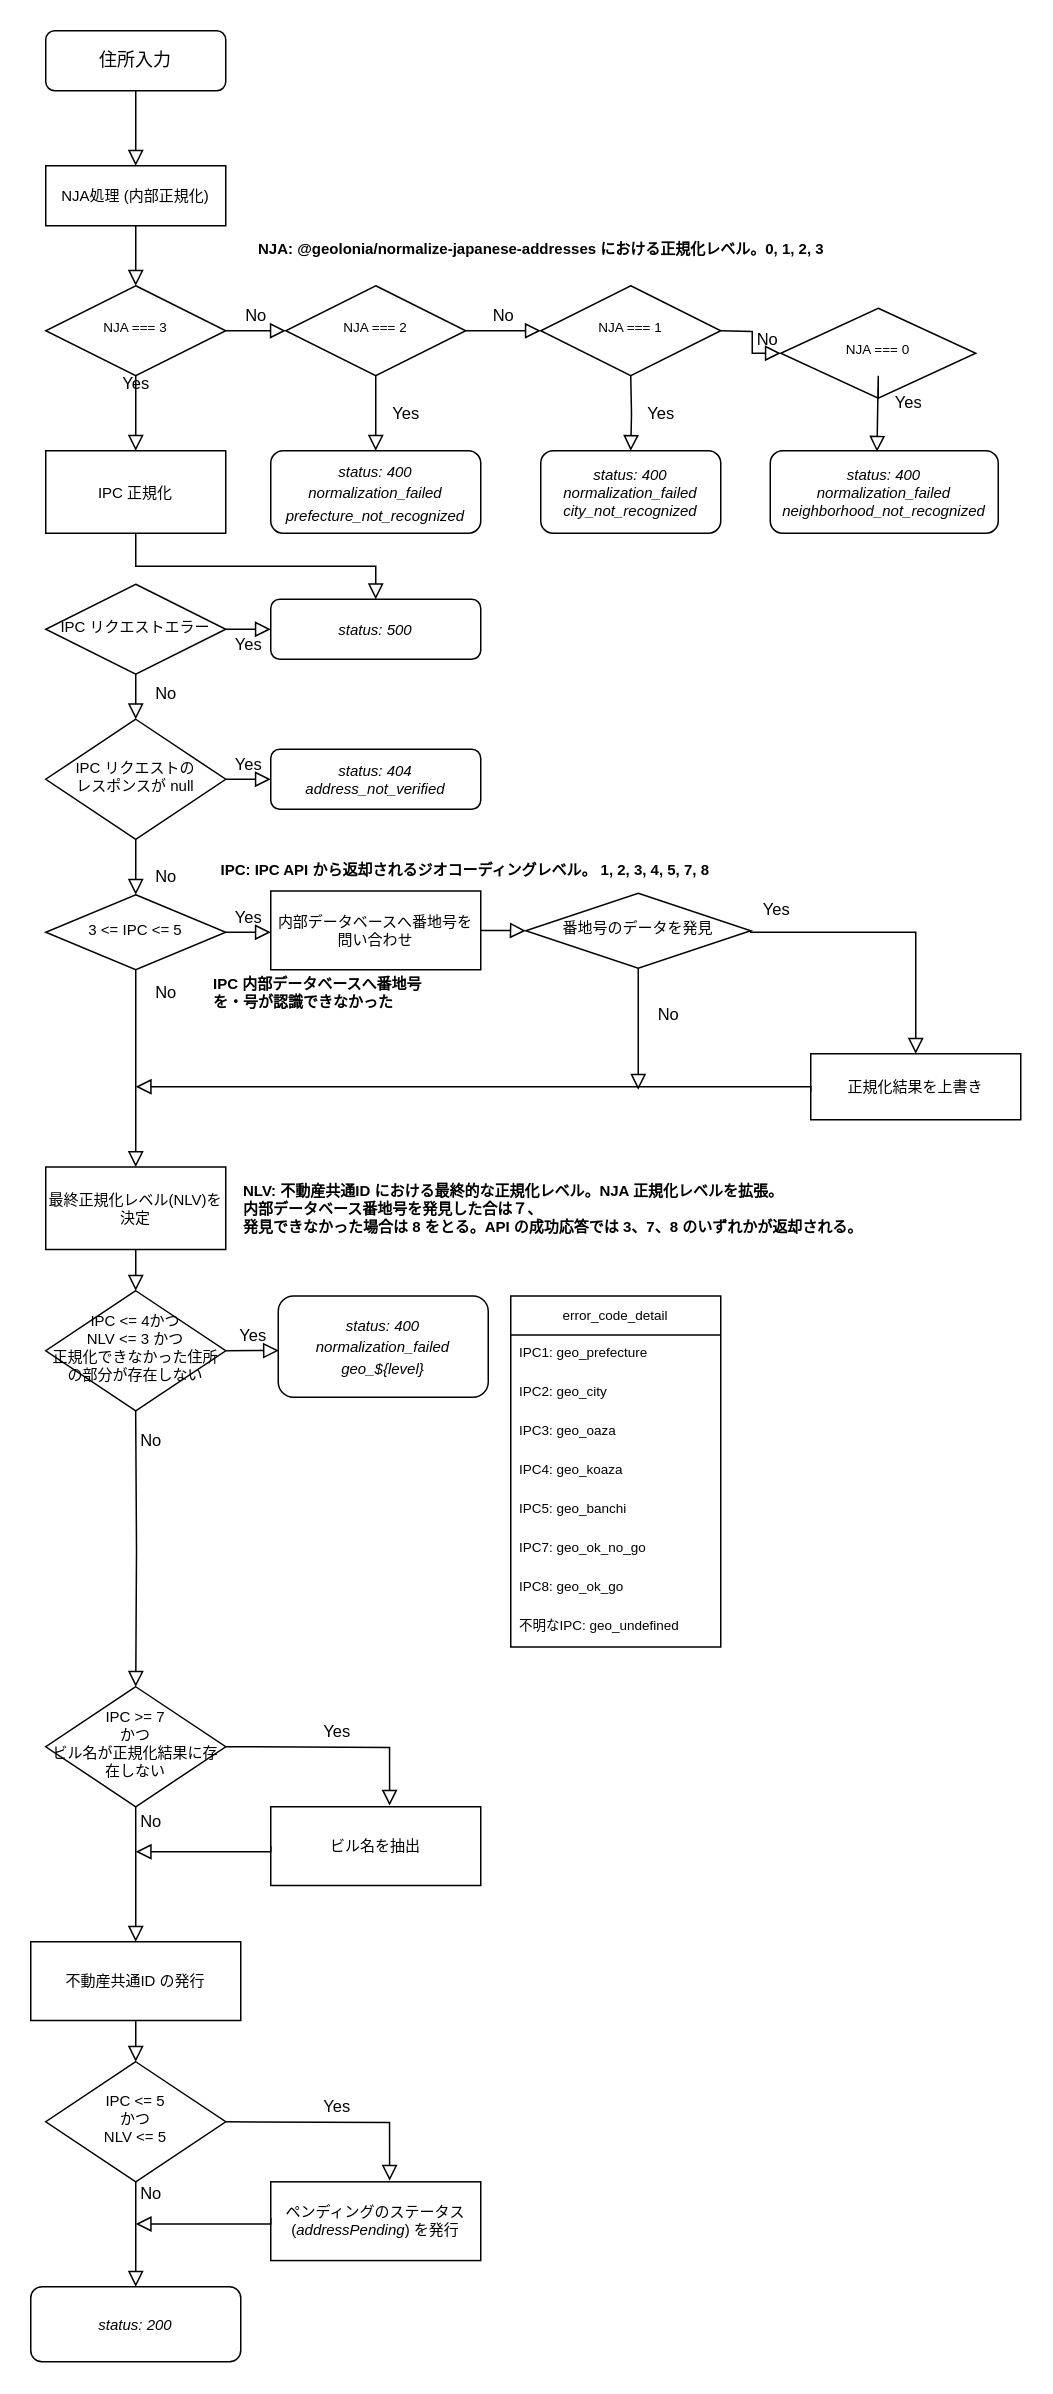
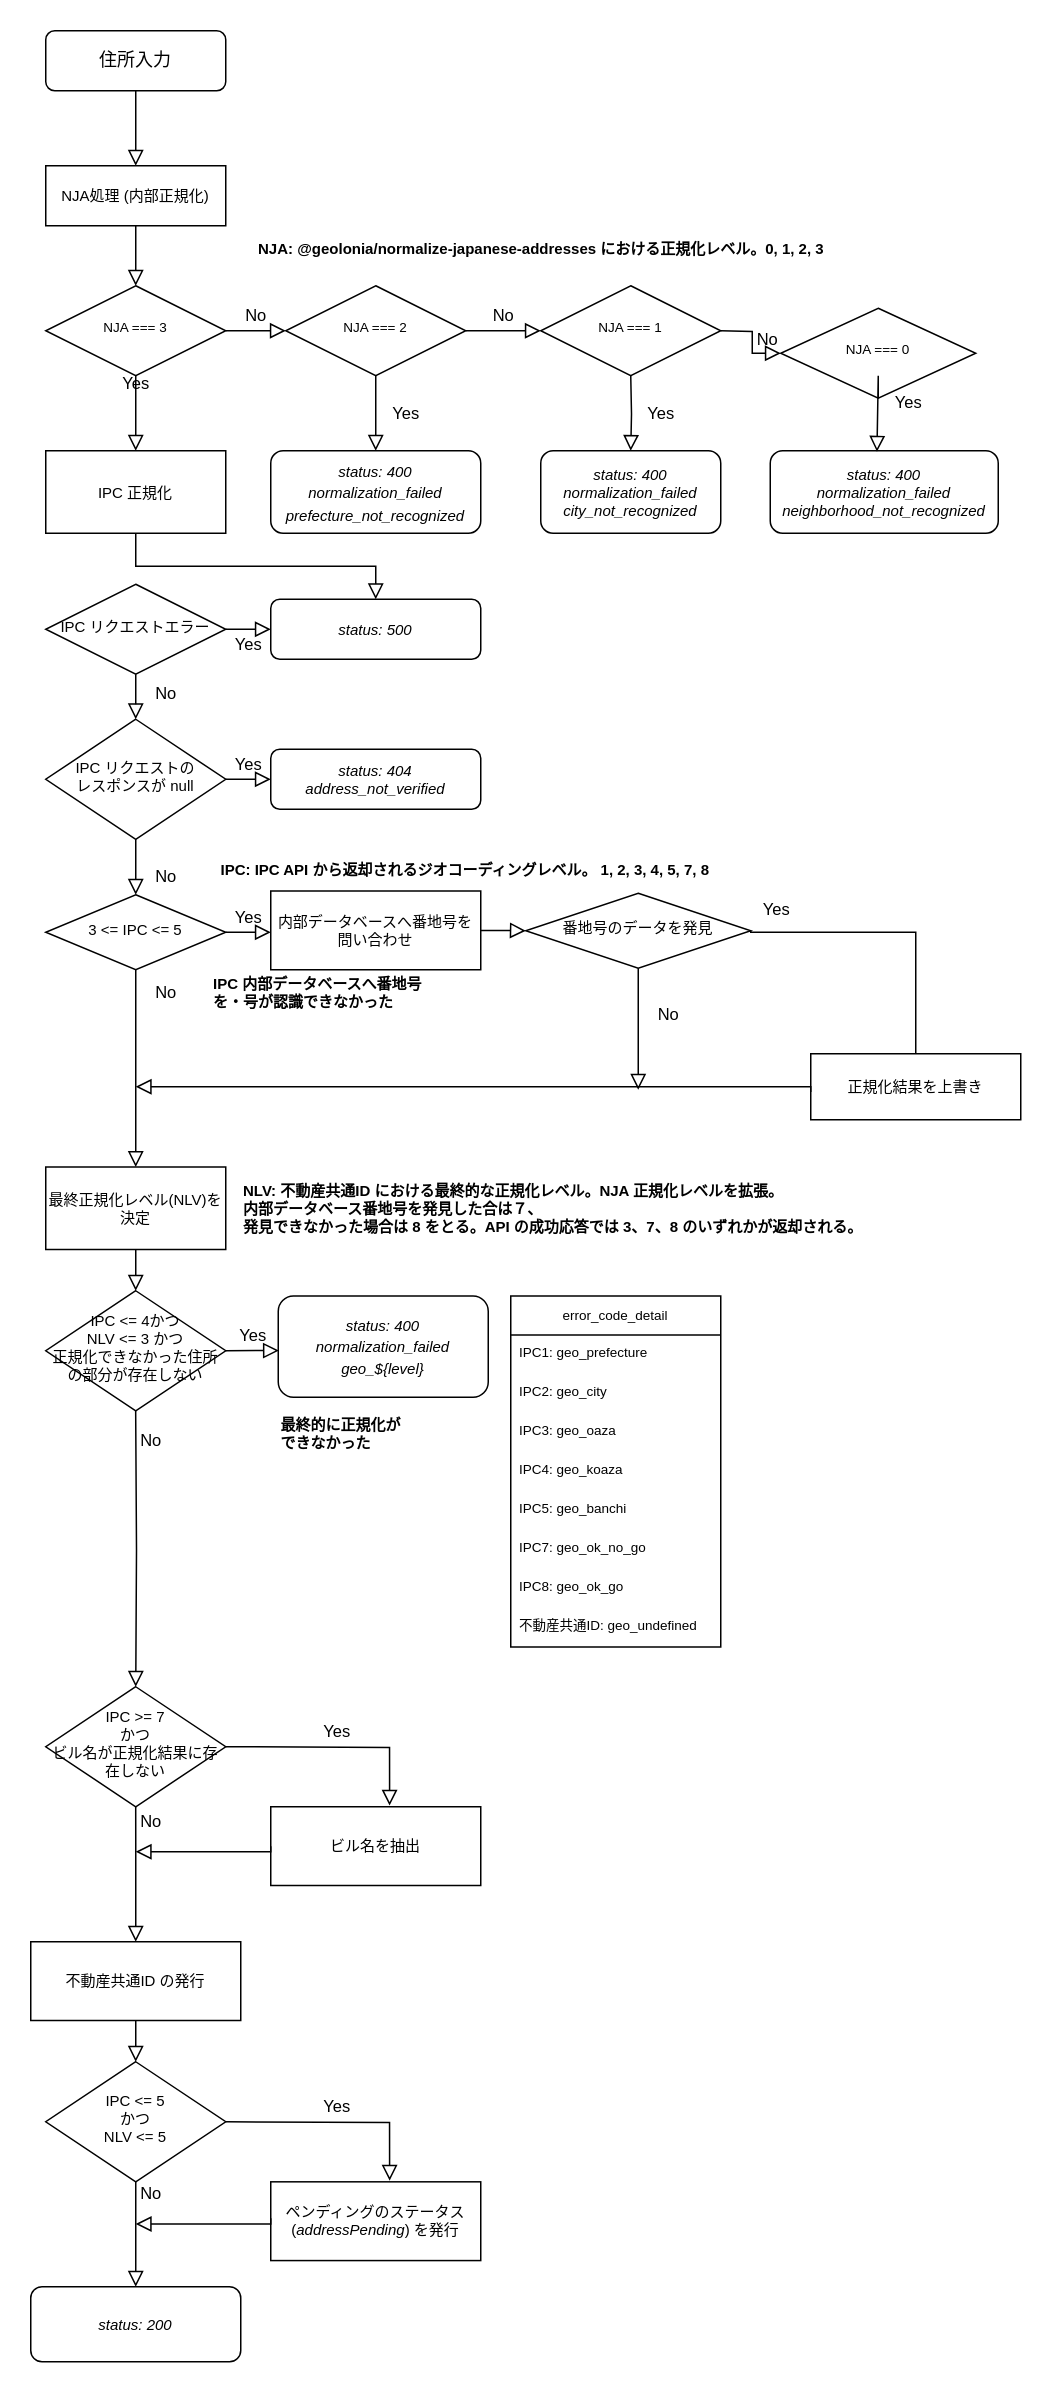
(916, 1037) -> (916, 1044)
none -> (346, 1433)
(602, 1625) -> (612, 1625)
